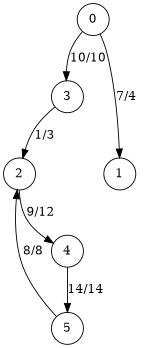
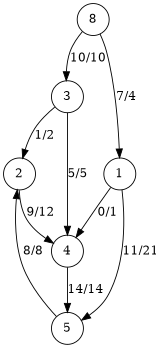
(93, 20) -> (93, 20)
(45, 135) -> (45, 135)
none -> (67, 169)
none -> (96, 209)
none -> (121, 257)
